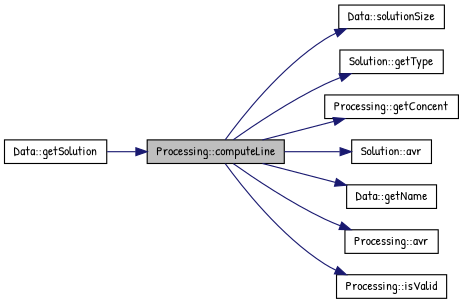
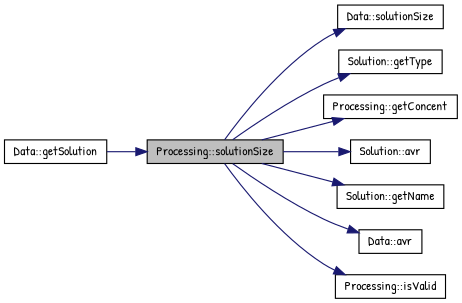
(216, 152) -> (215, 152)
(392, 197) -> (390, 197)
(392, 242) -> (390, 242)
